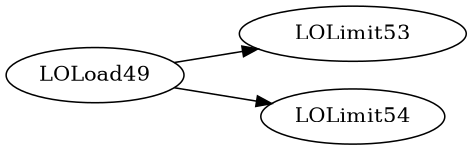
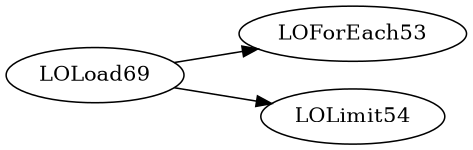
(353, 34) -> (353, 34)
(95, 75) -> (95, 75)
